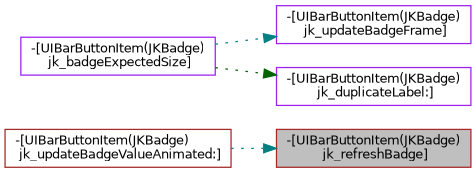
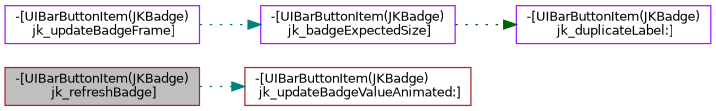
(240, 41) -> (224, 25)
(247, 148) -> (216, 86)
